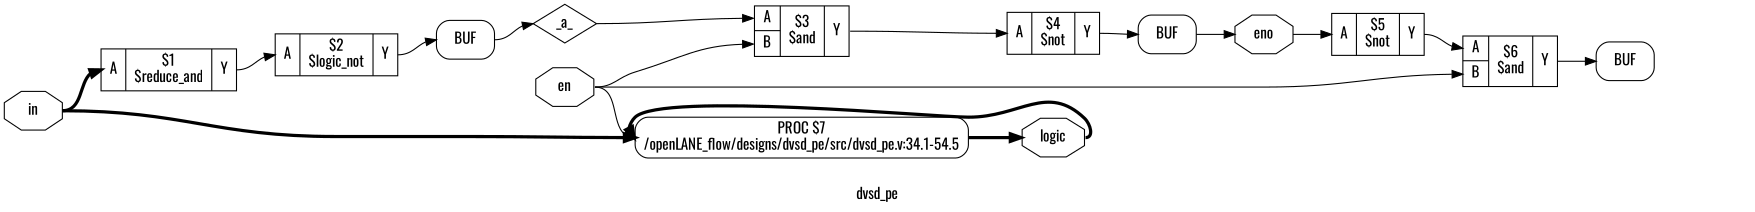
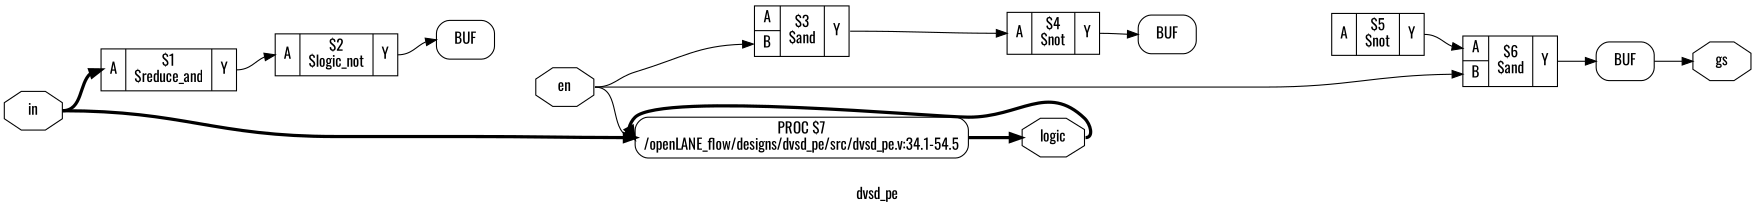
(565, 24) -> none
(1264, 34) -> none
none -> (1722, 61)
